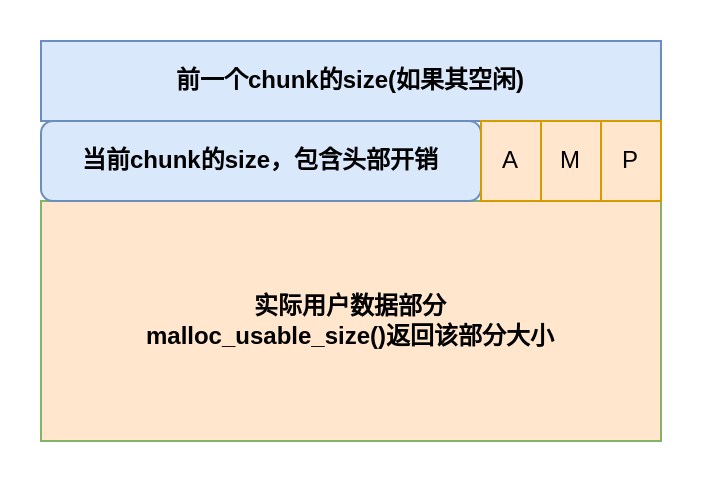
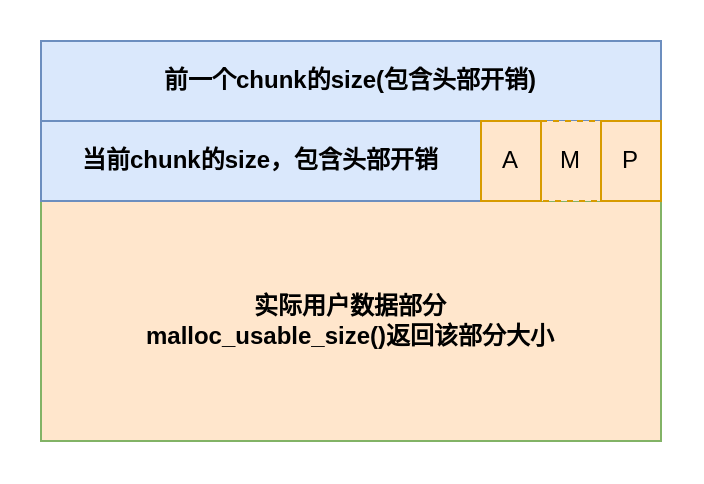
(351, 81) -> (351, 81)
(261, 161) -> (261, 161)
(571, 161) -> (571, 161)
